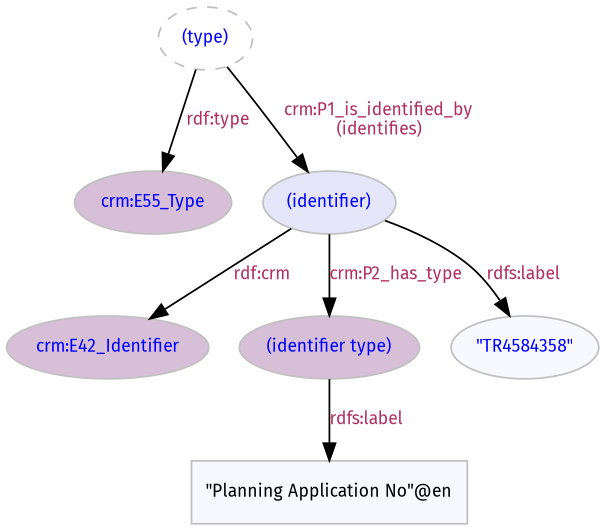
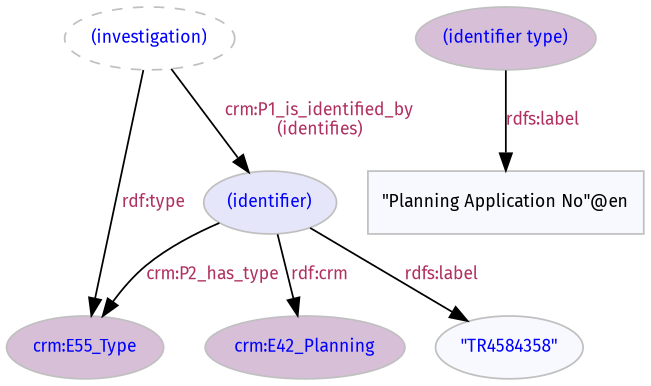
(205, 38) -> (150, 38)
(329, 266) -> (160, 255)
(108, 347) -> (305, 347)
